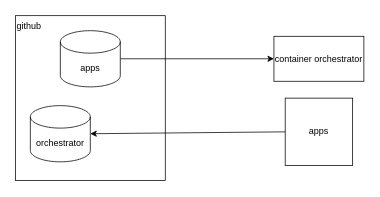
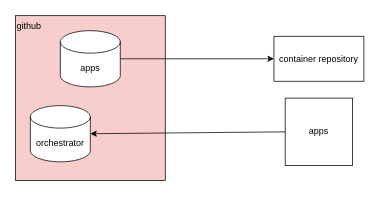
(319, 59) -> (319, 59)
(90, 98) -> (90, 98)
